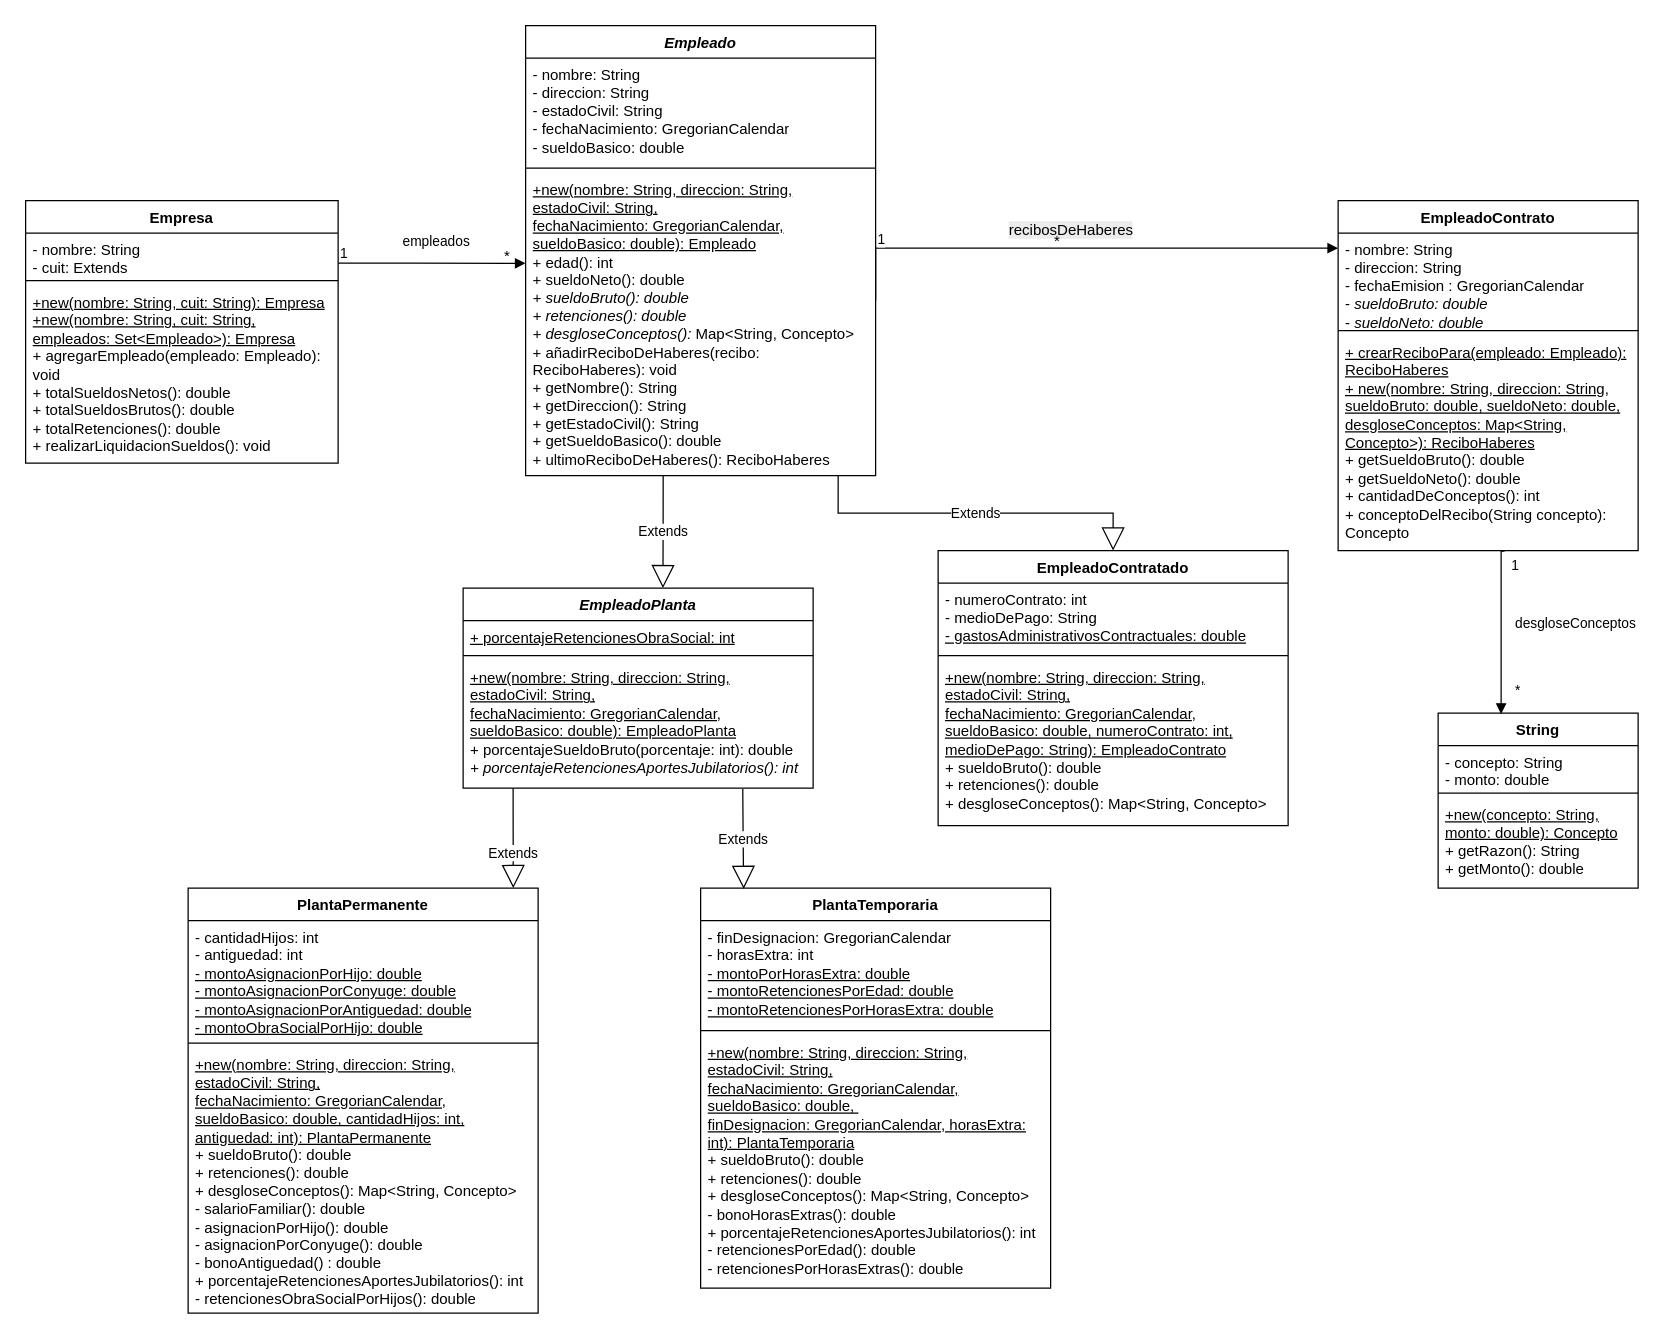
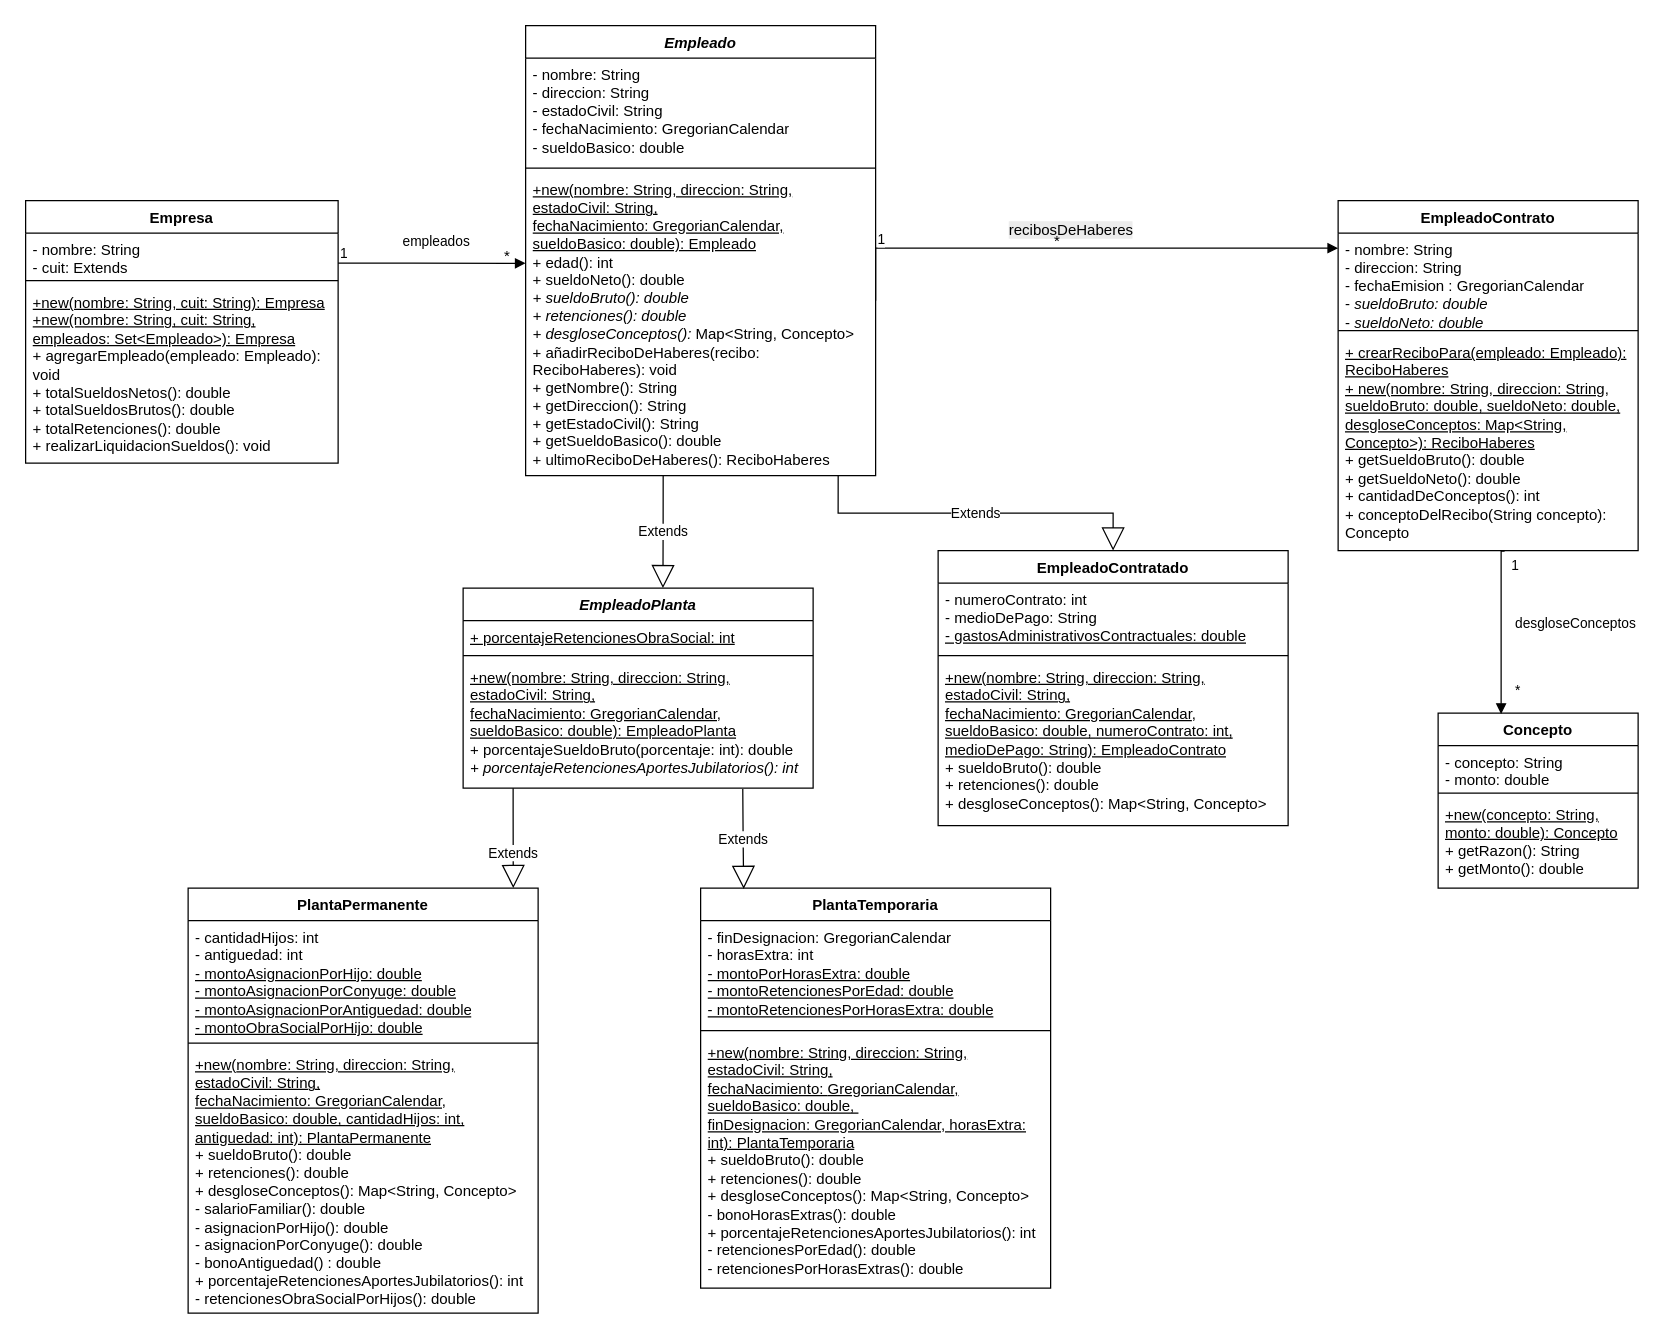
(1538, 731) -> (1538, 731)
